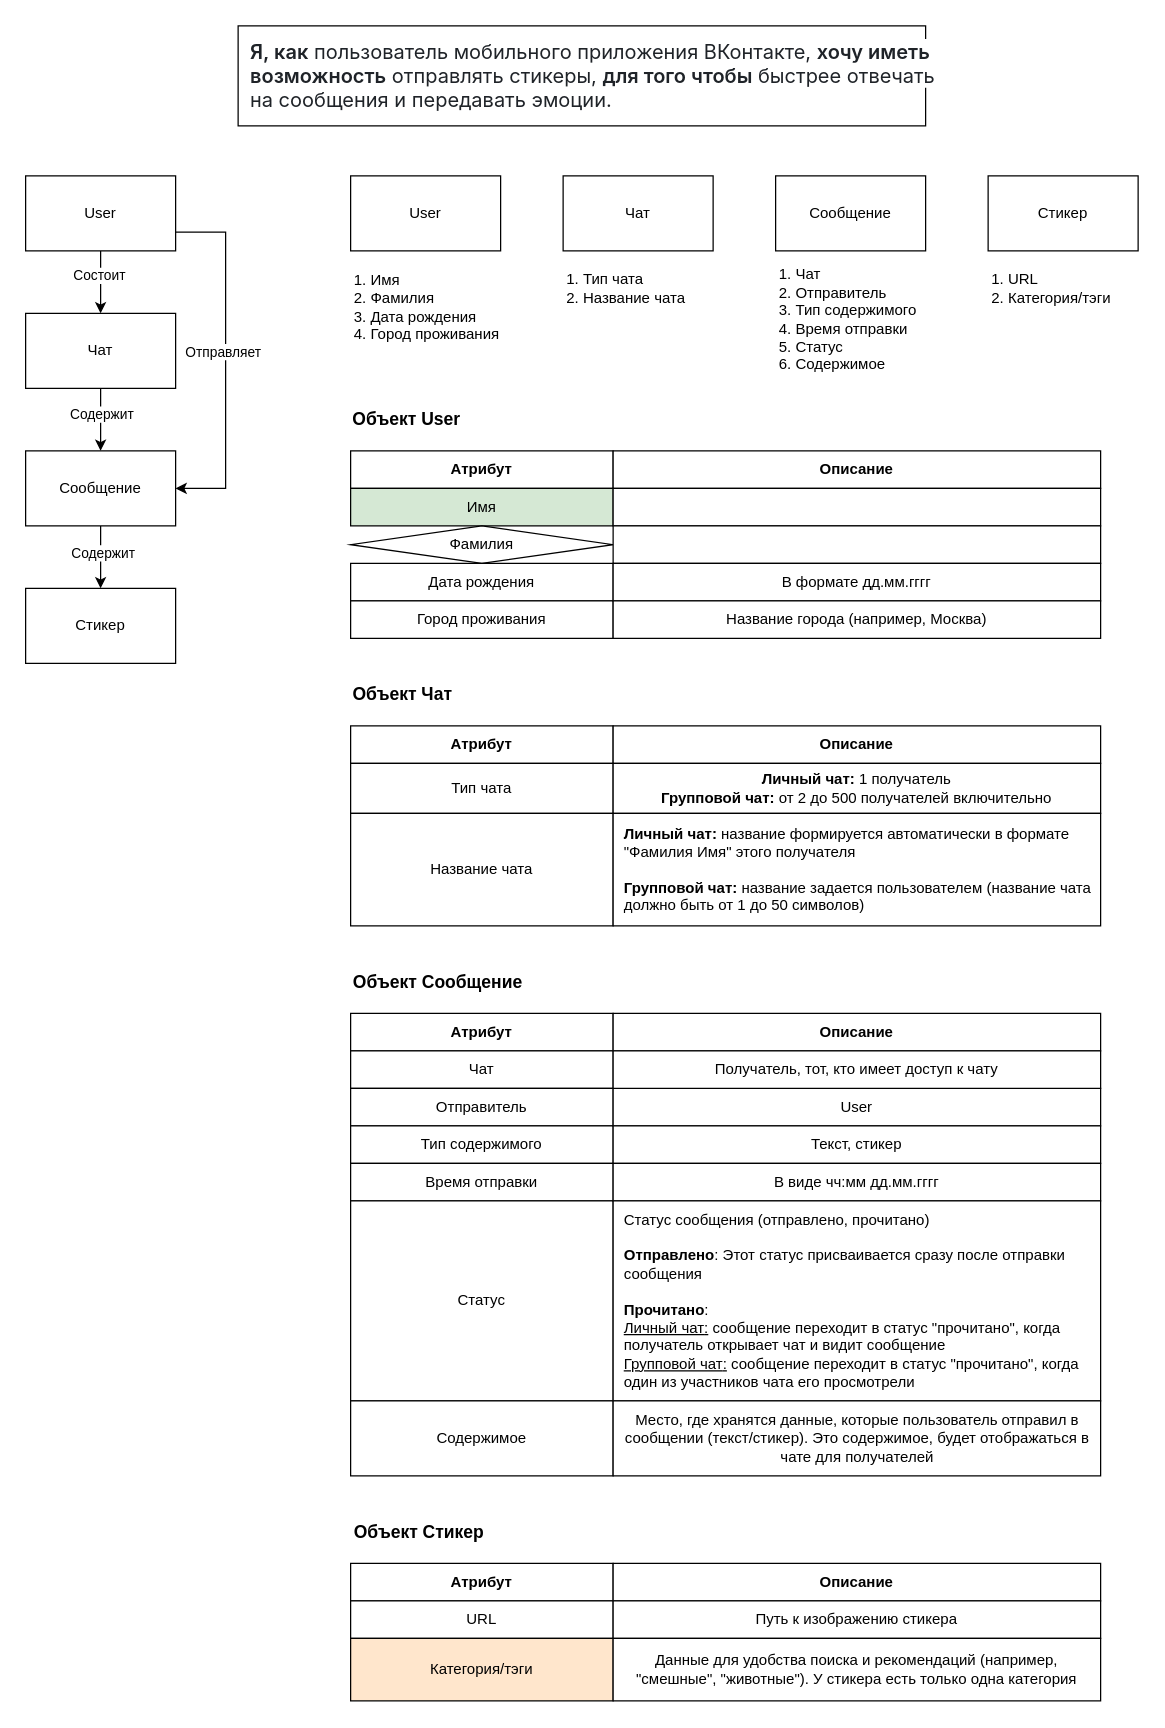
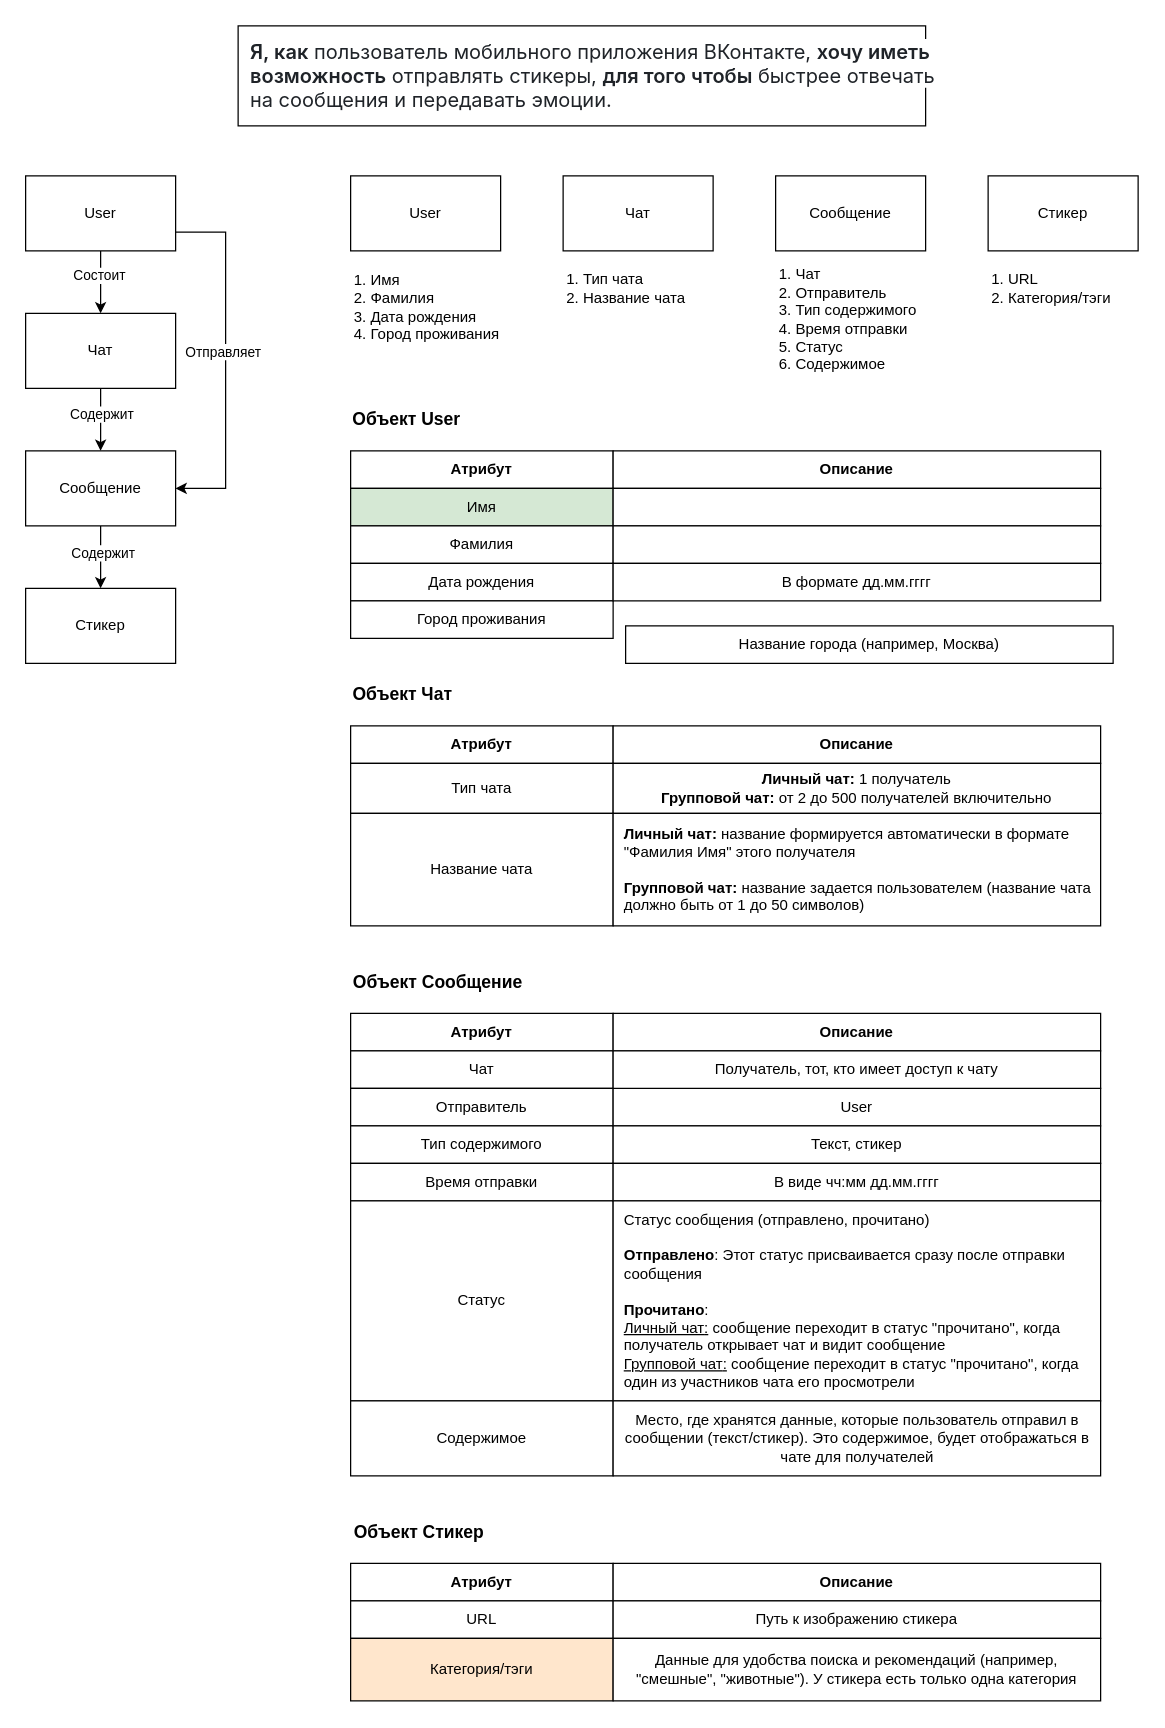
(482, 544) -> (482, 544)
(857, 619) -> (869, 644)
